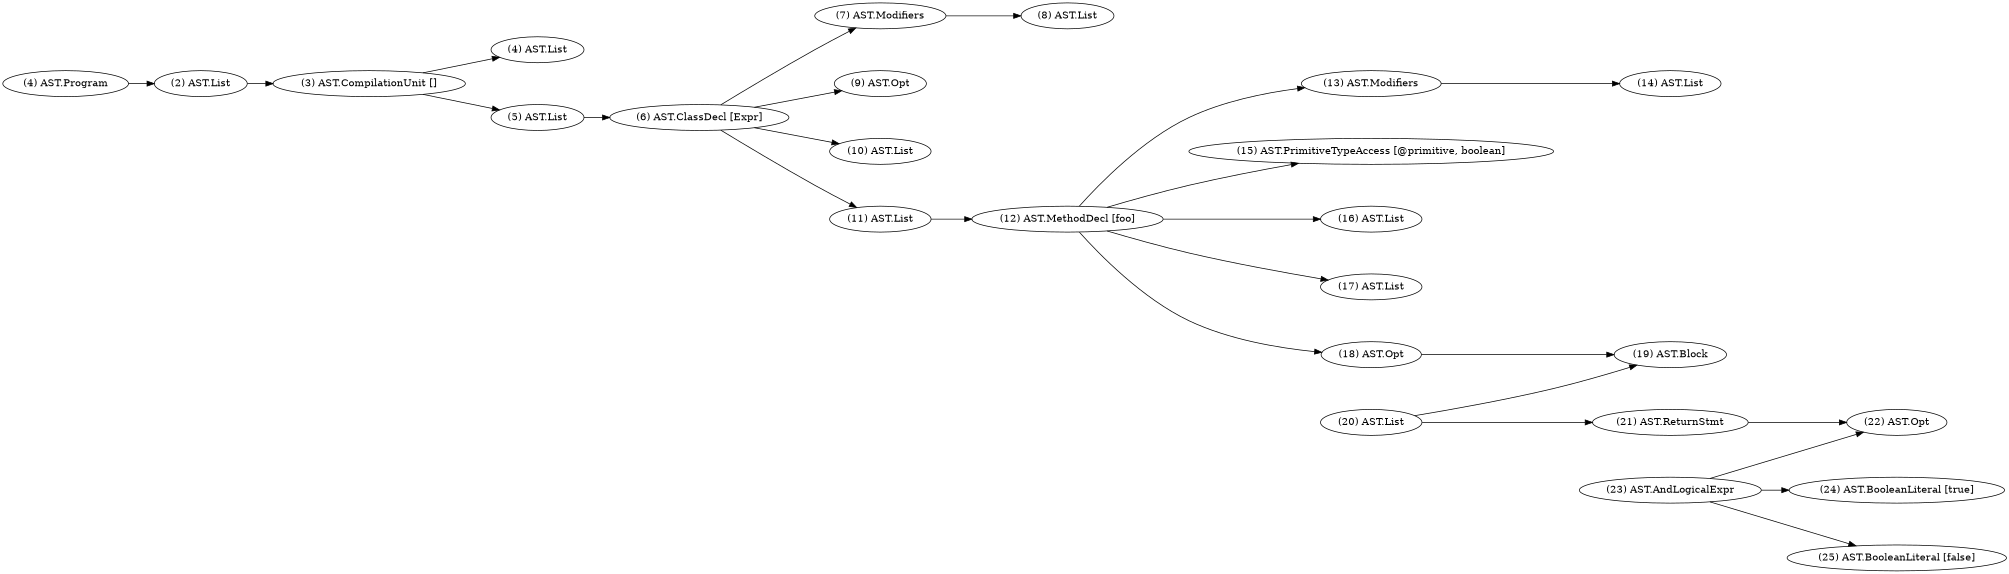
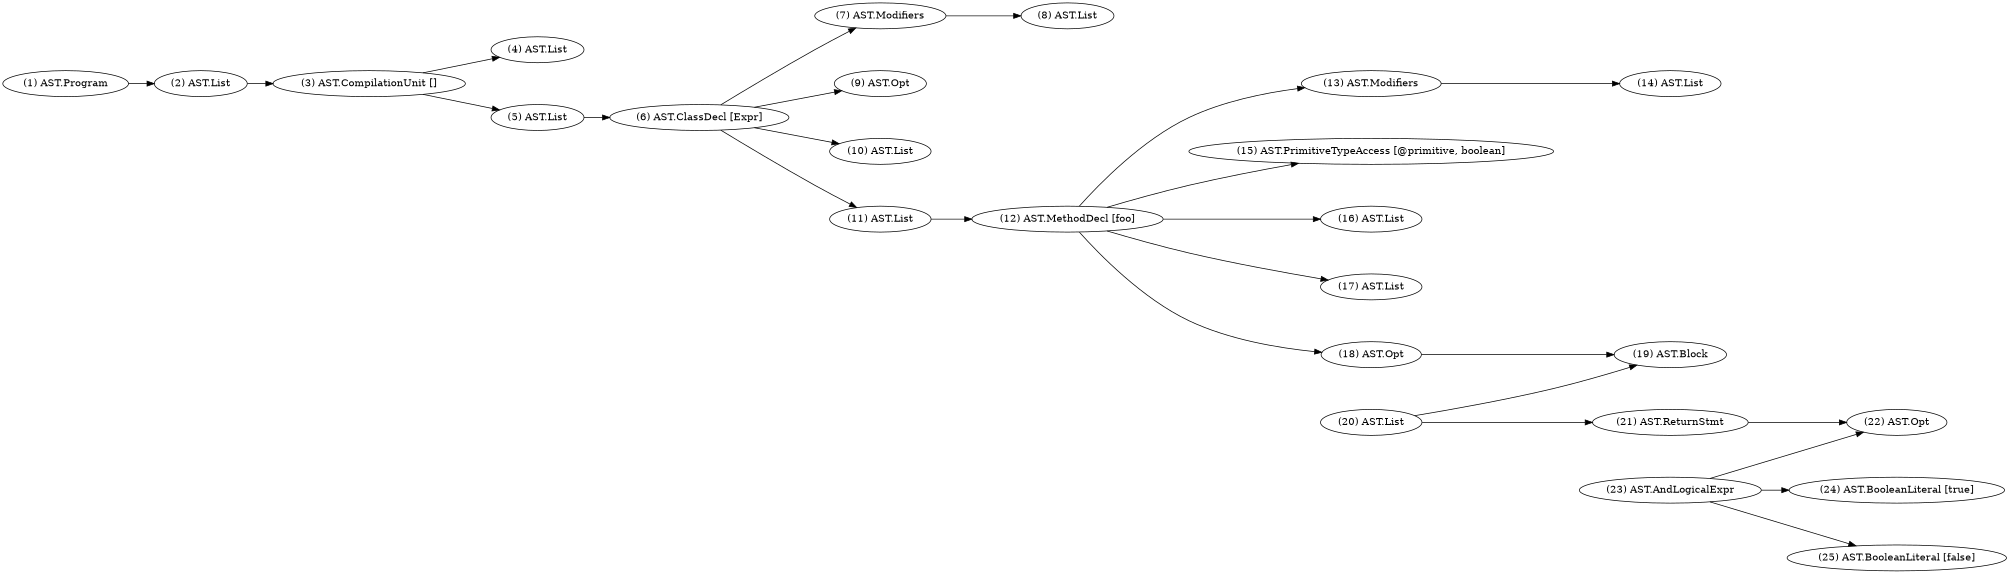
(66, 84) -> (66, 84)
